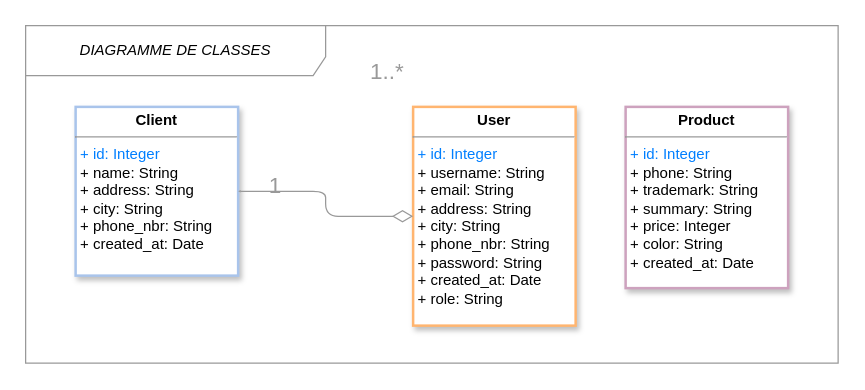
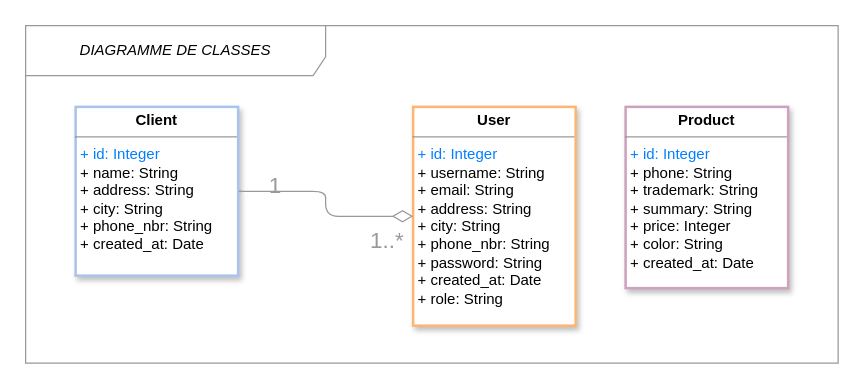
(388, 68) -> (388, 237)
